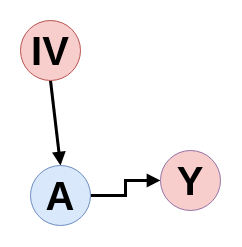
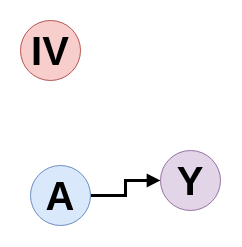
(55, 116) -> none
(191, 181) -> (191, 181)
